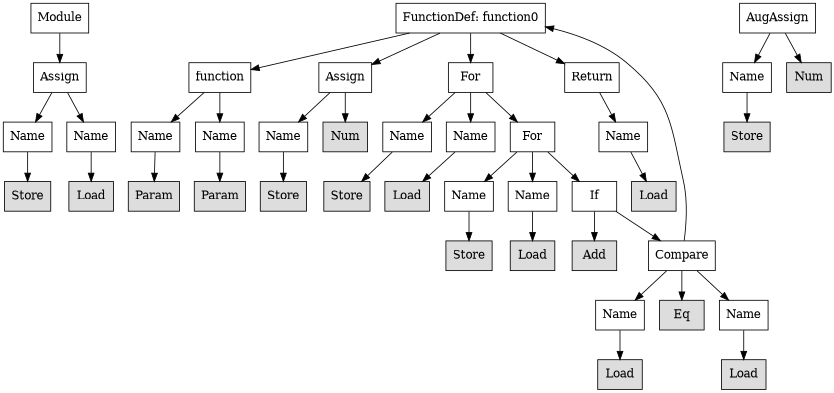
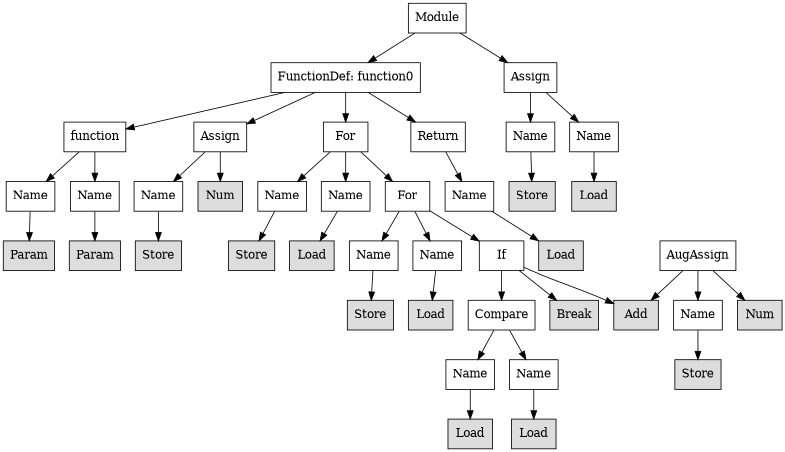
(663, 106) -> (395, 46)
none -> (670, 283)
none -> (574, 315)
(682, 315) -> none
